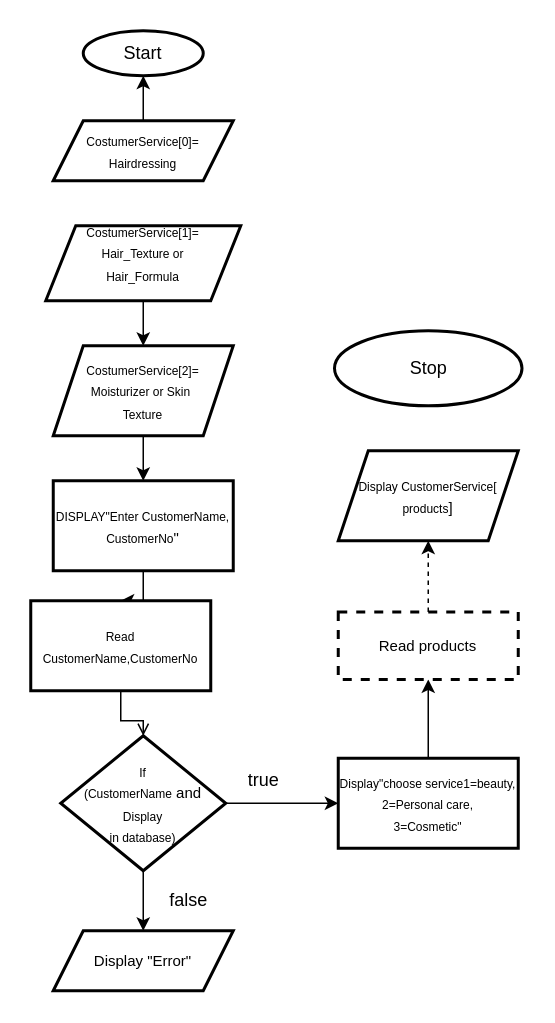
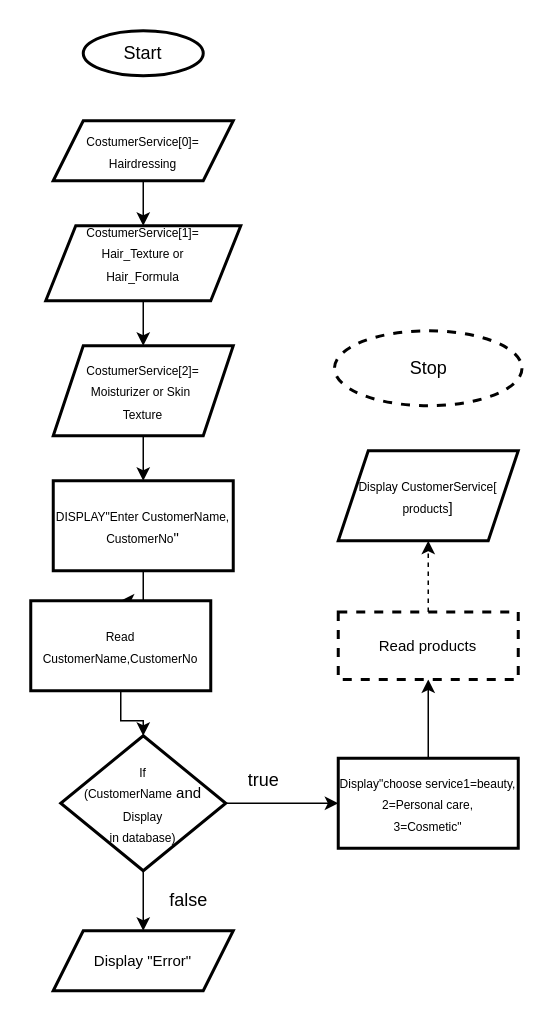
(143, 94) -> (143, 209)
(428, 368) -> (428, 368)
(143, 722) -> (139, 721)
